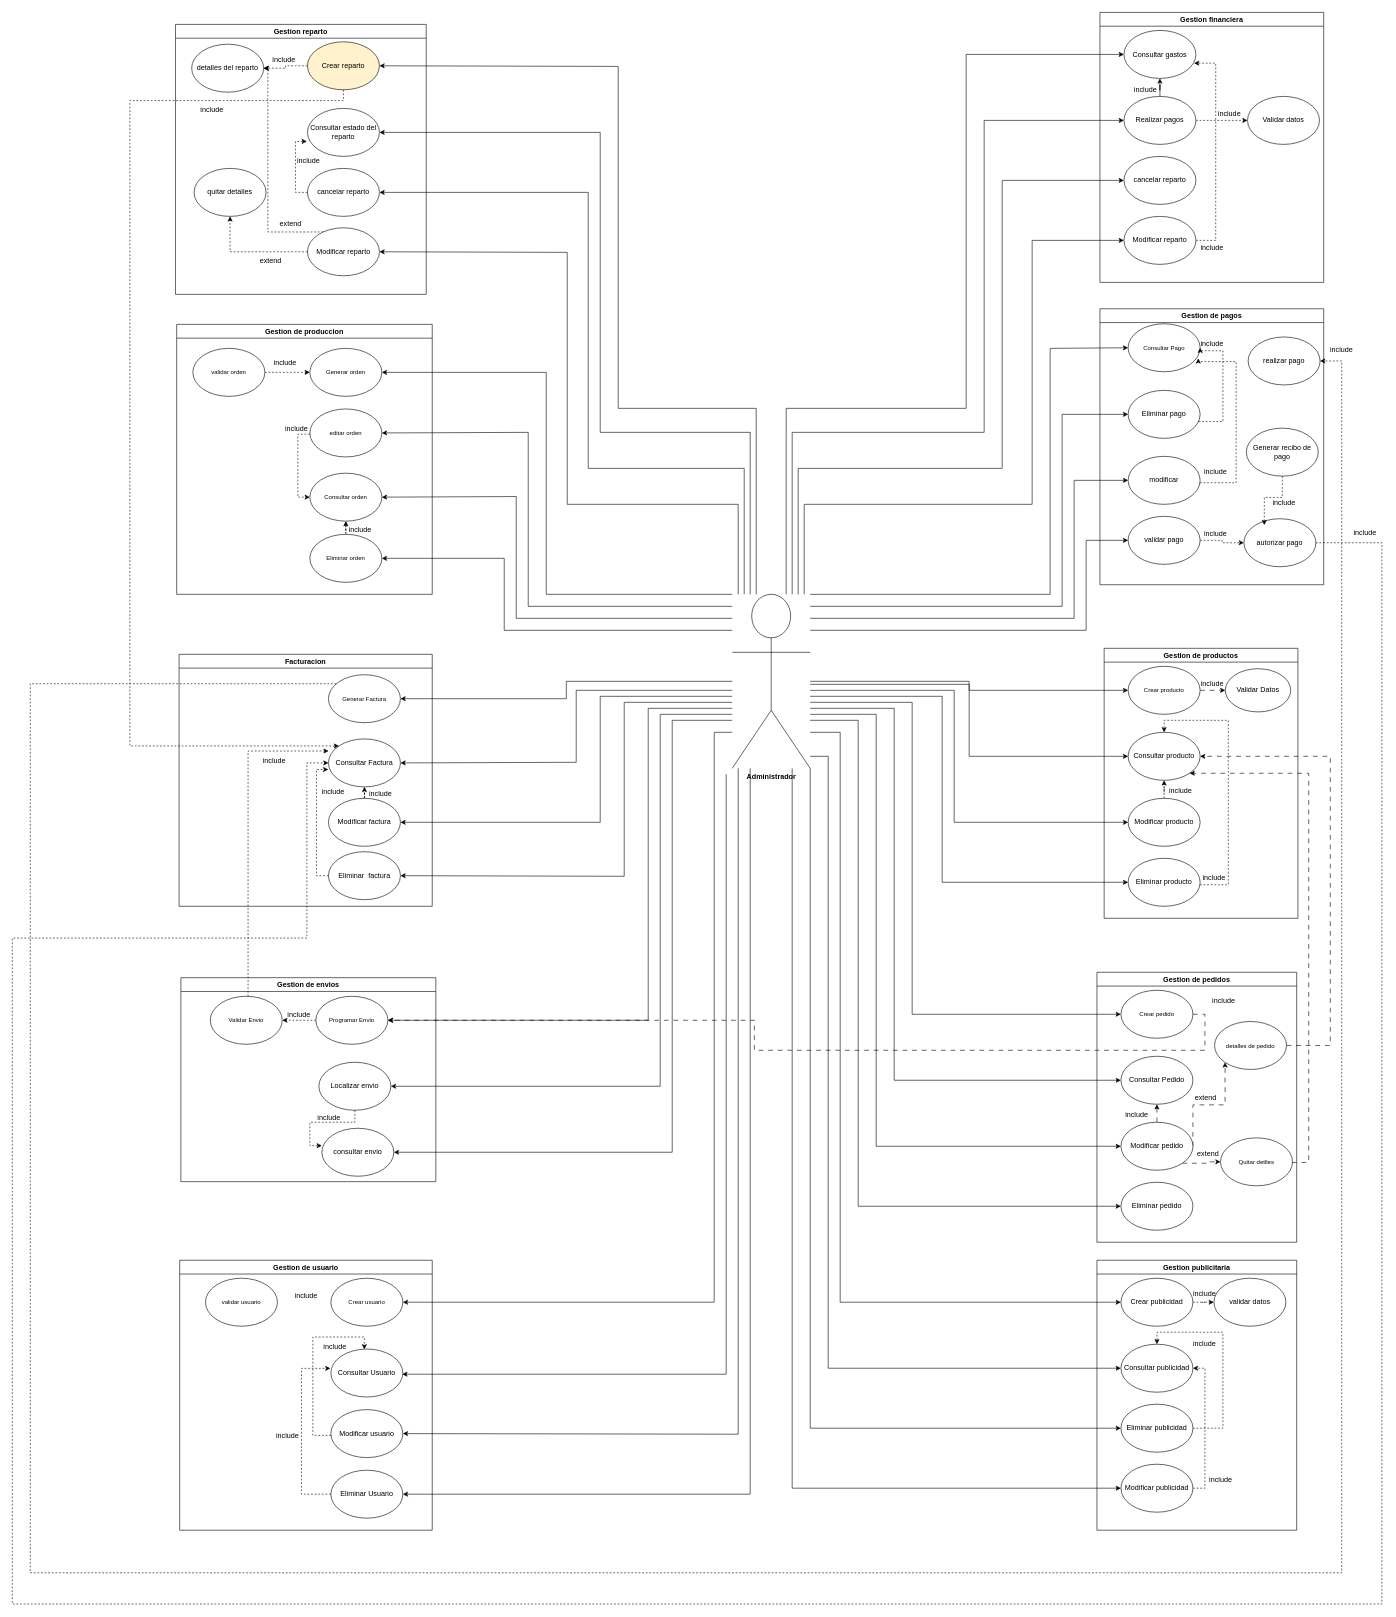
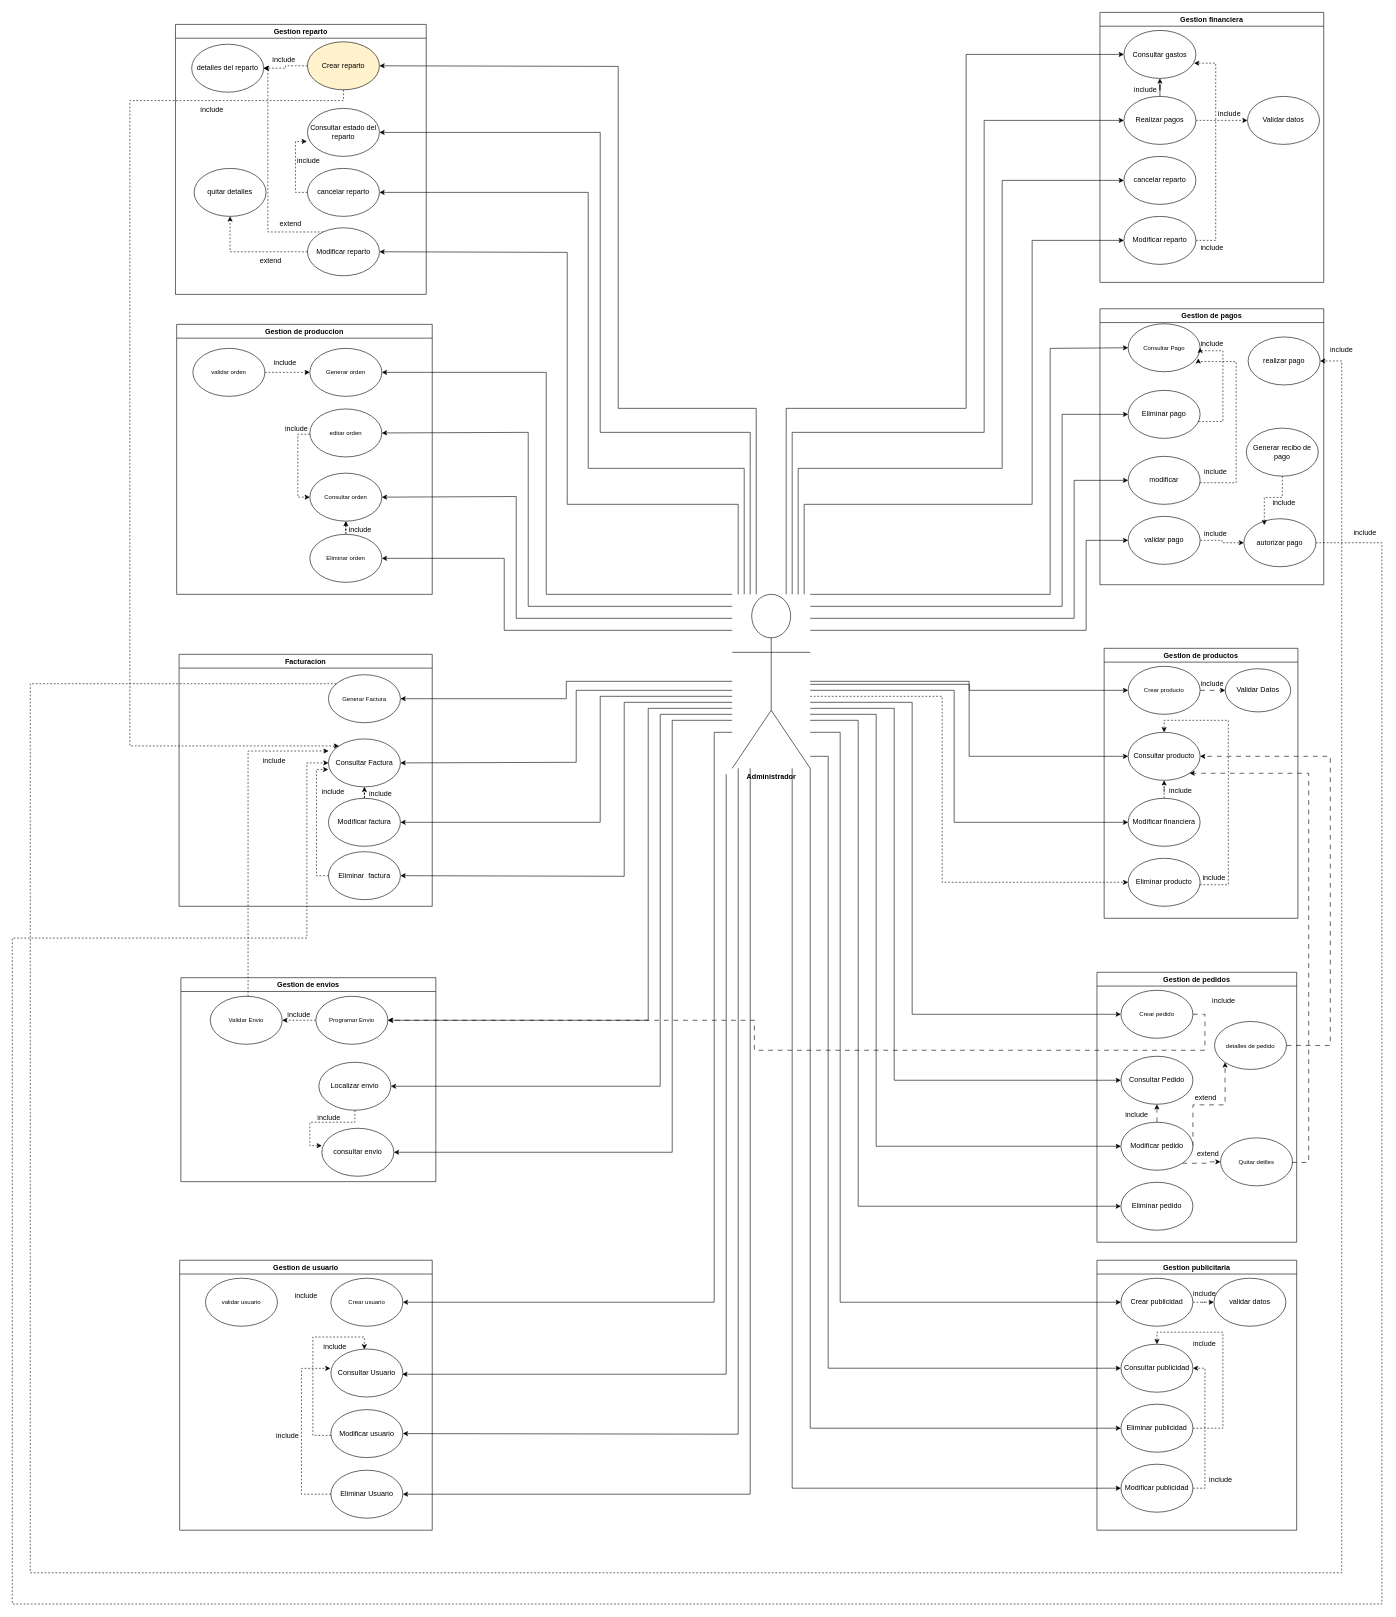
(942, 814) -> (942, 814)
(1164, 822) -> (1164, 822)
